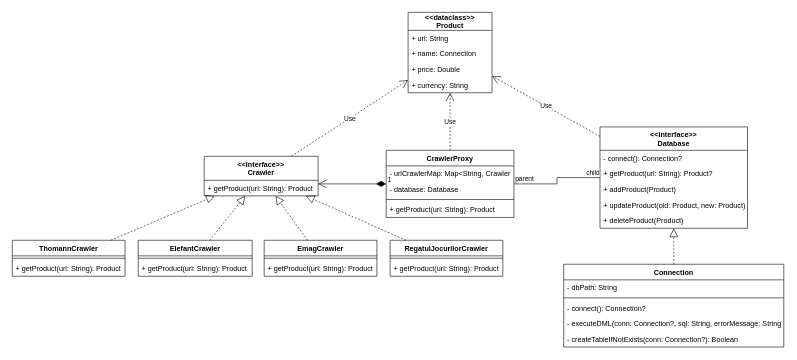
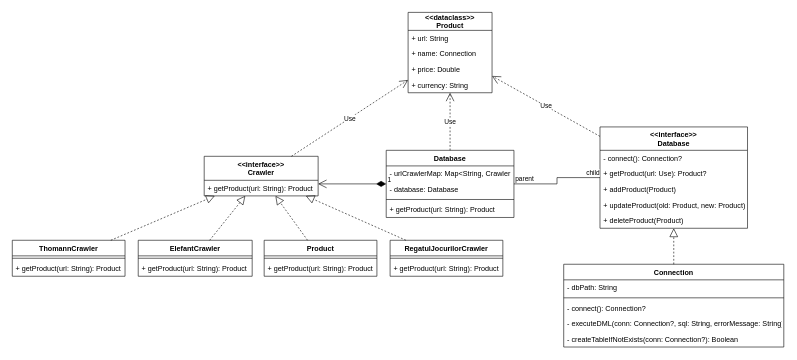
(450, 158) -> (450, 158)
(668, 174) -> (662, 174)
(320, 248) -> (320, 248)
